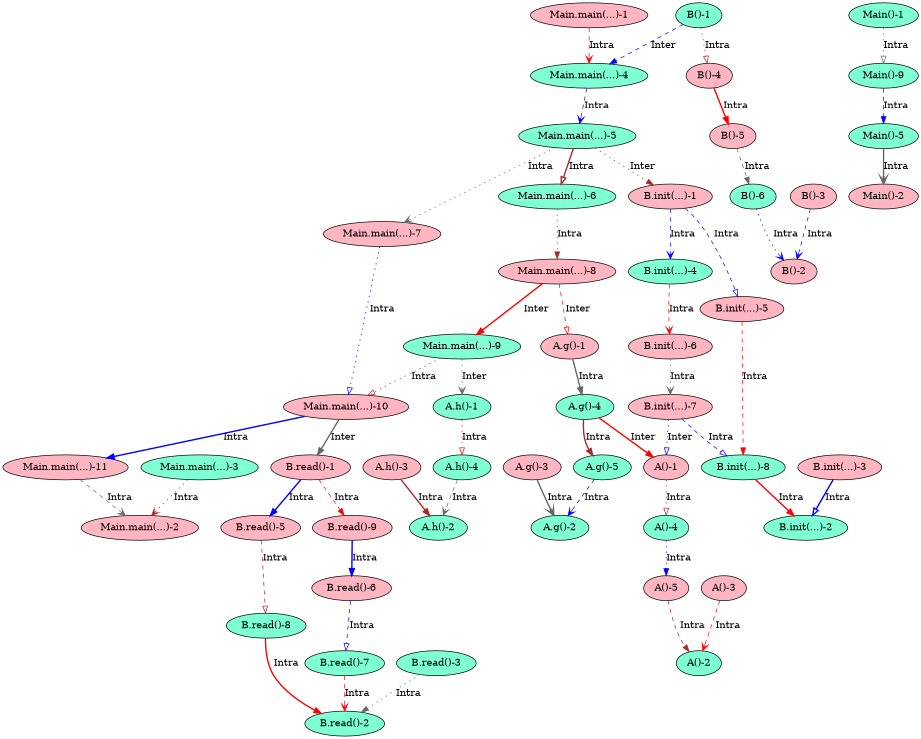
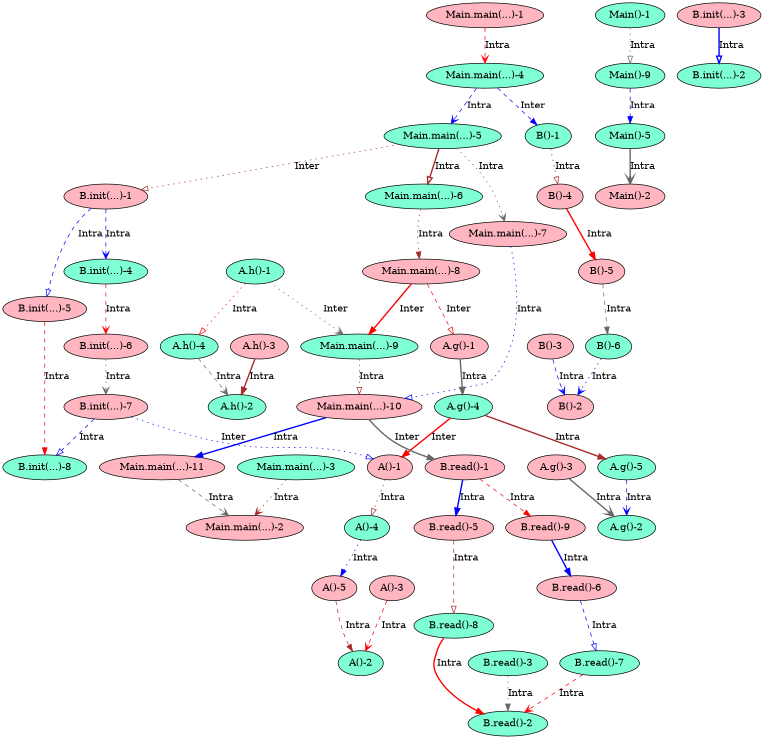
(650, 42) -> (515, 104)
(621, 165) -> (273, 166)
(462, 373) -> (304, 306)
(772, 495) -> none
